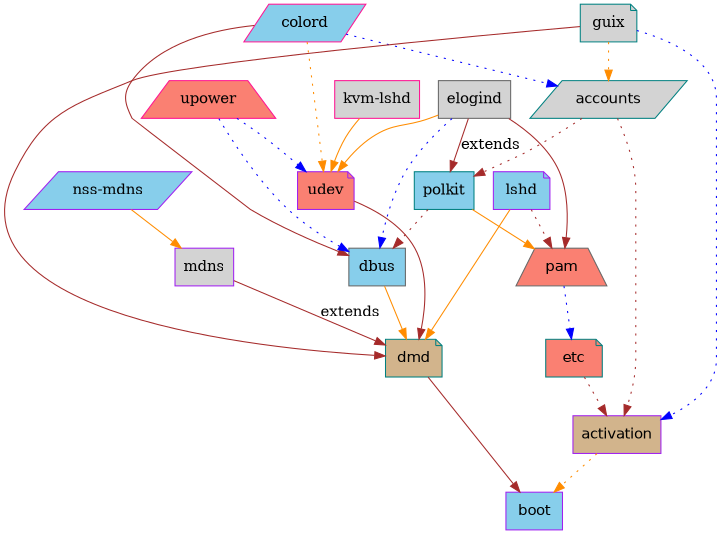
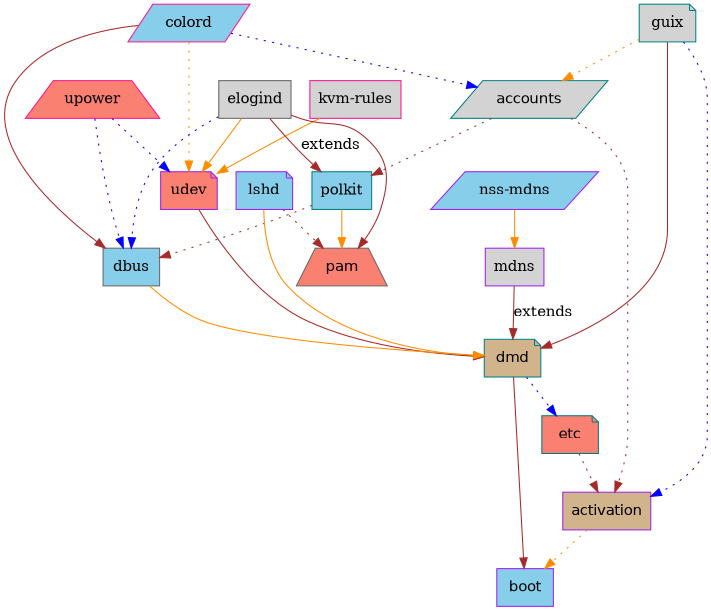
(377, 99) -> (355, 99)
(567, 307) -> (538, 392)
